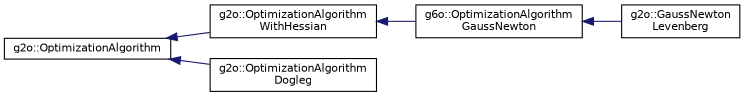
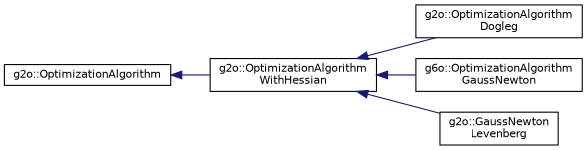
(607, 21) -> (404, 104)
(195, 62) -> (402, 47)
